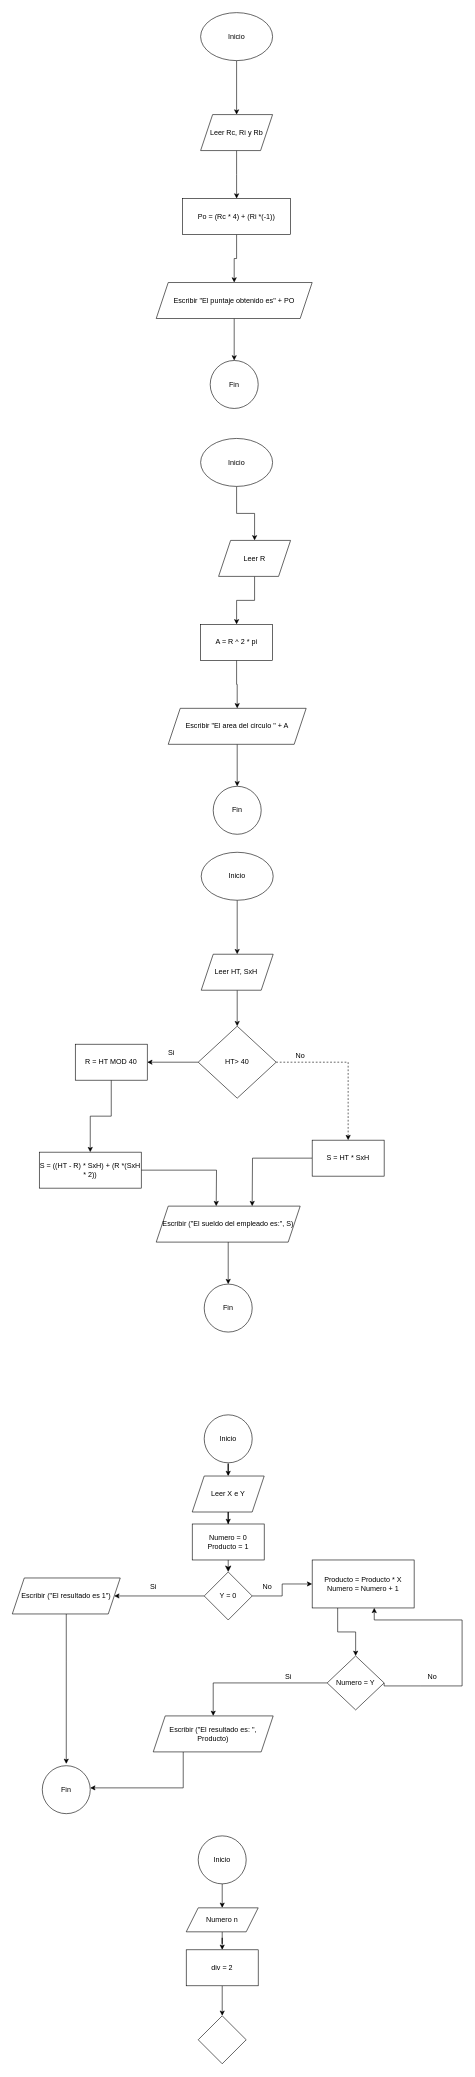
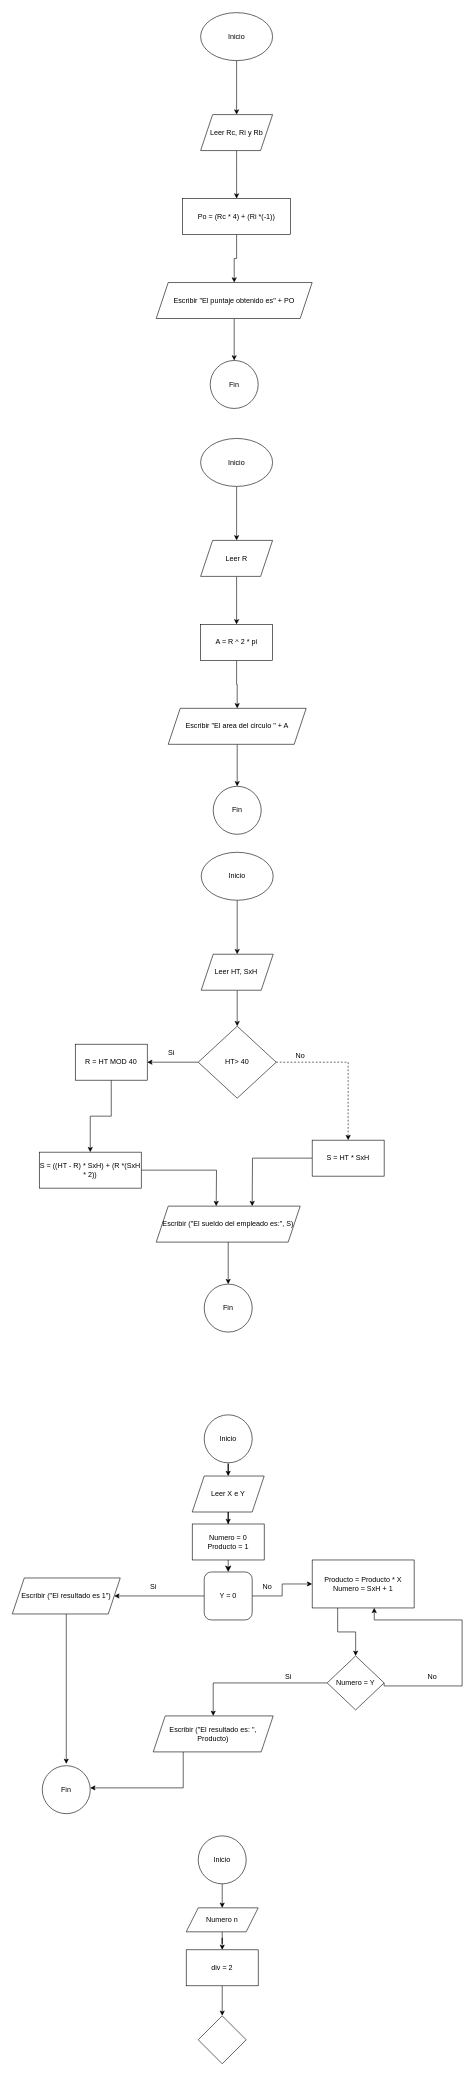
(255, 558) -> (237, 558)
(363, 1584) -> (363, 1584)
(228, 1596) -> (228, 1596)
